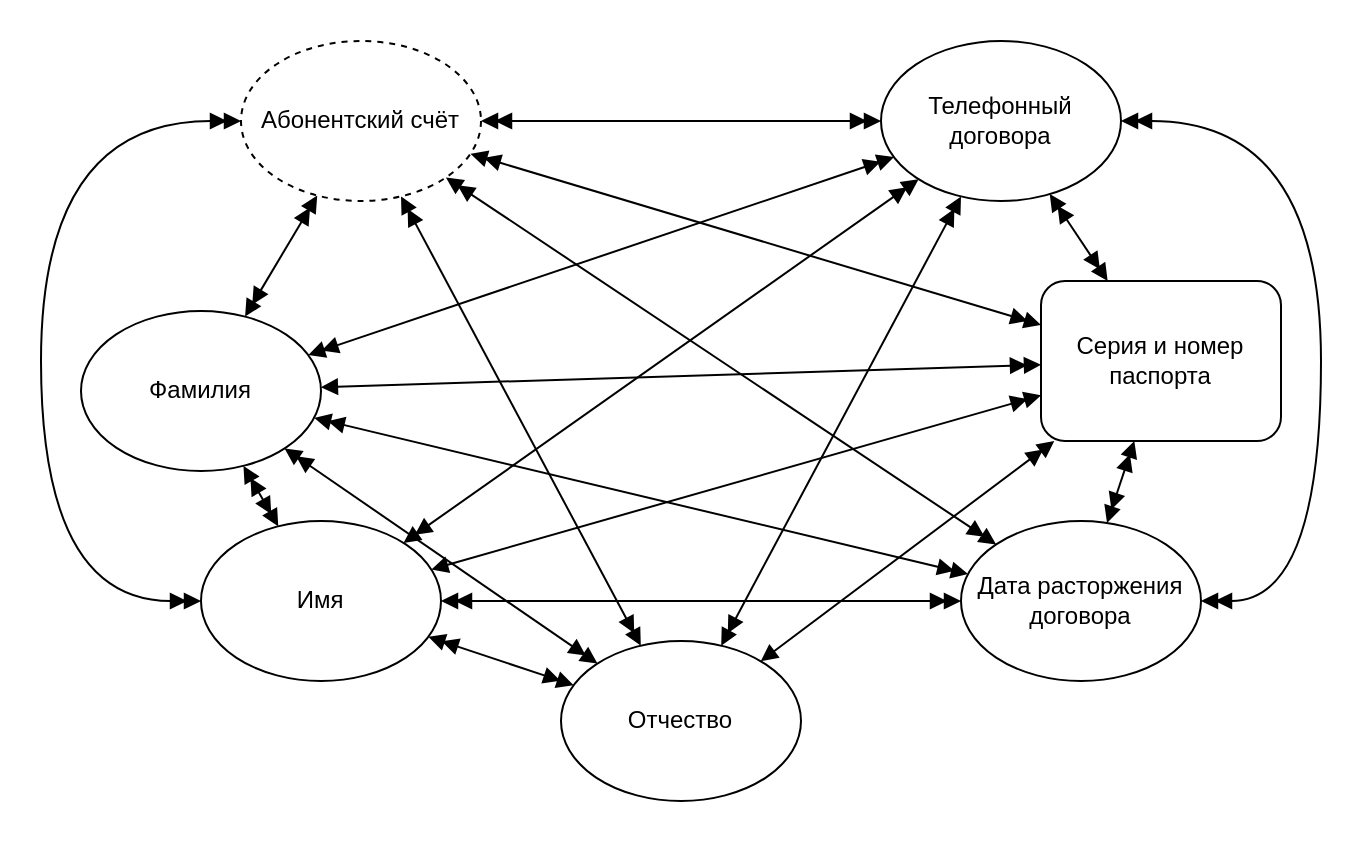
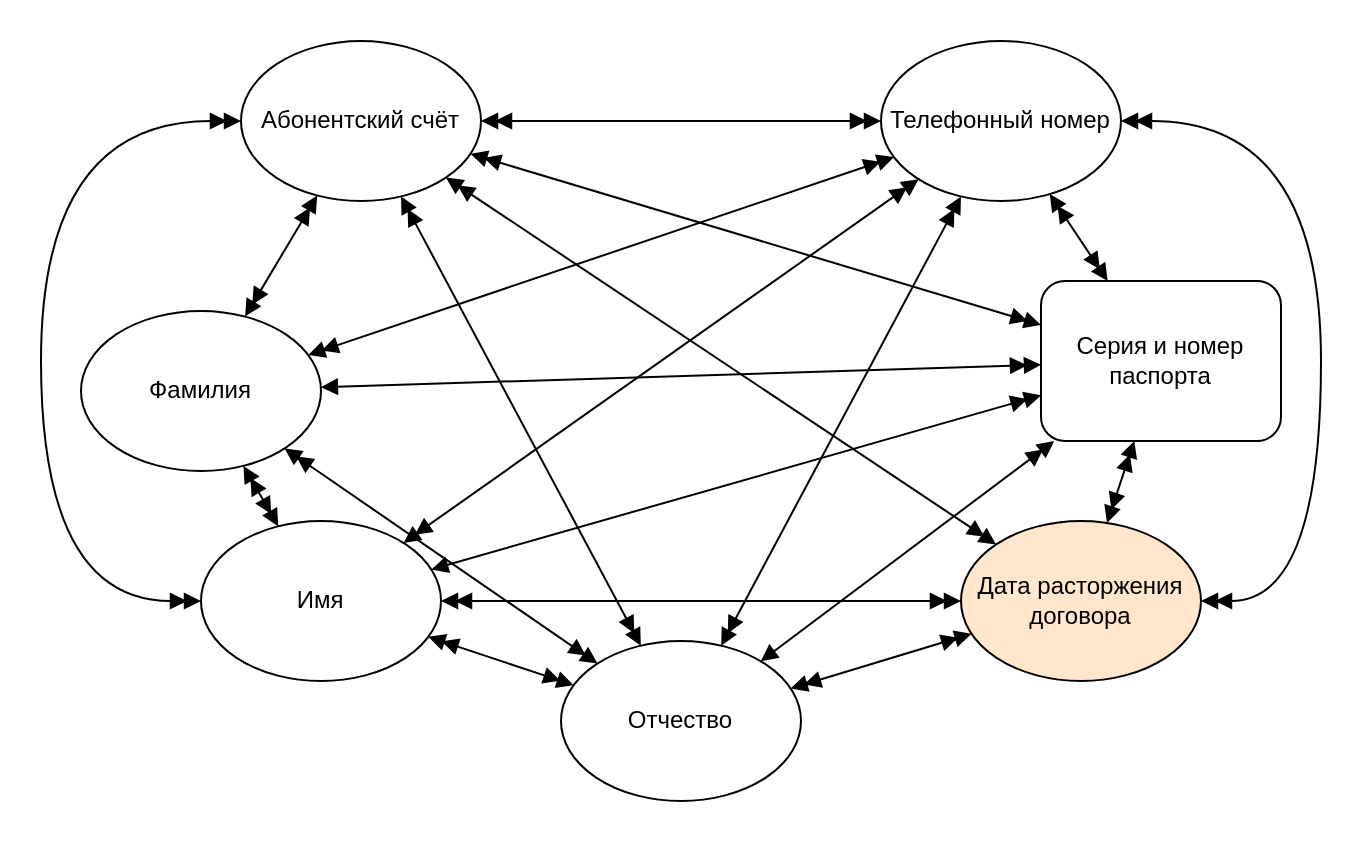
(361, 121) -> (361, 121)
(1001, 121) -> (1001, 121)
(425, 444) -> none
(1081, 601) -> (1081, 601)
none -> (881, 661)
